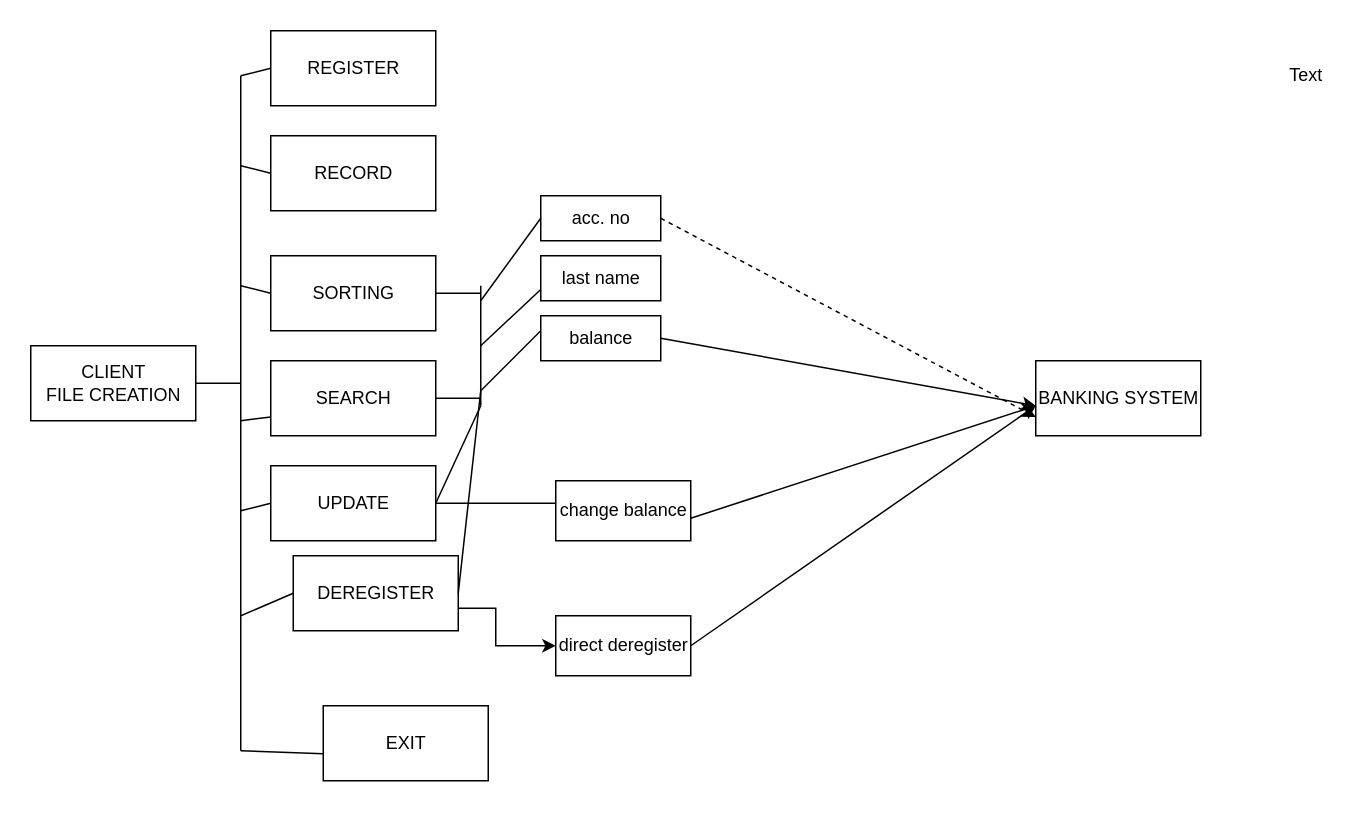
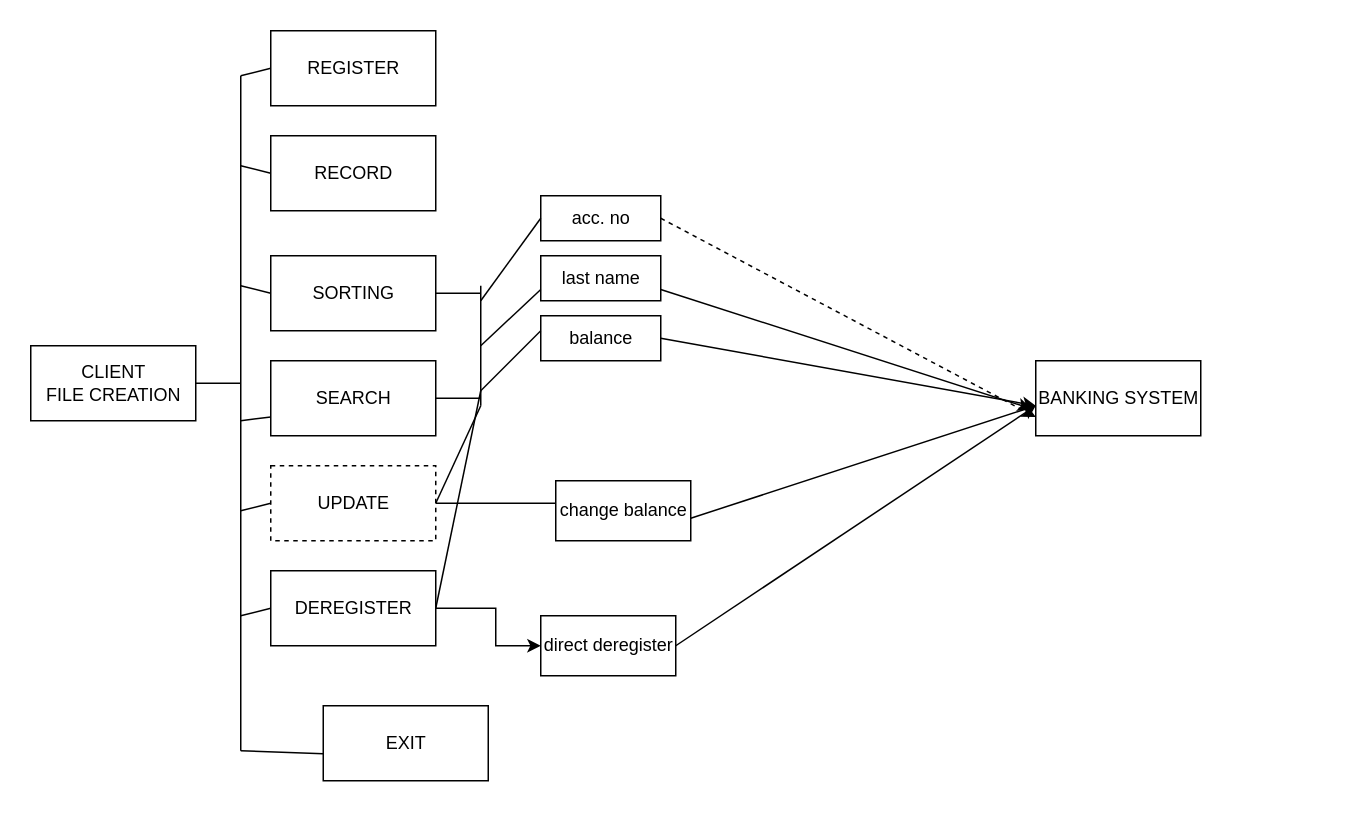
(1306, 76) -> none
none -> (827, 343)
(353, 503) -> (353, 503)
(376, 593) -> (353, 608)
(623, 646) -> (608, 646)
